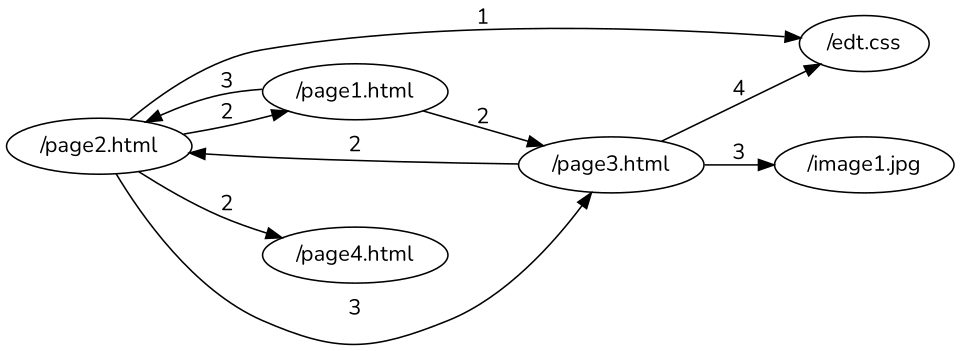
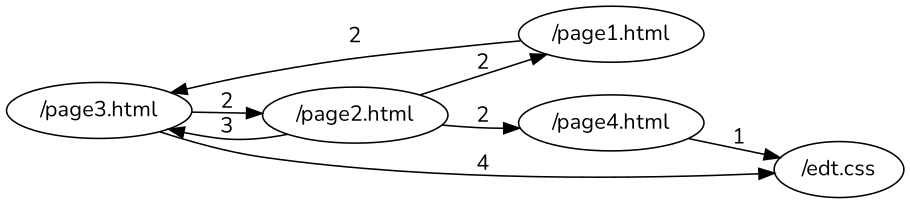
(448, 31) -> (727, 147)
(210, 97) -> none
(864, 165) -> none
